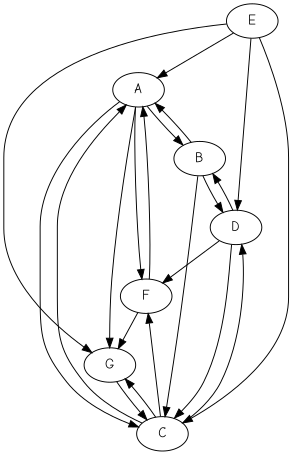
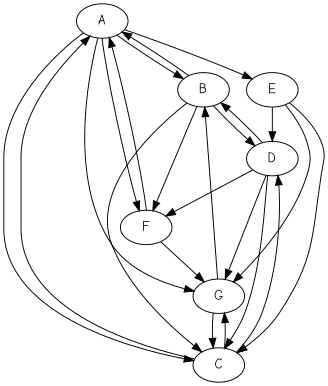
(200, 53) -> (184, 51)
none -> (212, 202)
none -> (247, 223)
(155, 370) -> (177, 154)
